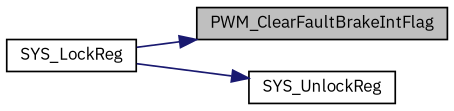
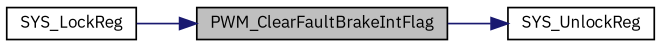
(184, 70) -> (469, 24)
